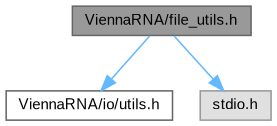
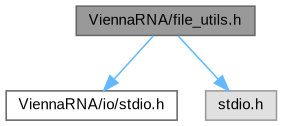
(89, 106) -> (92, 106)
